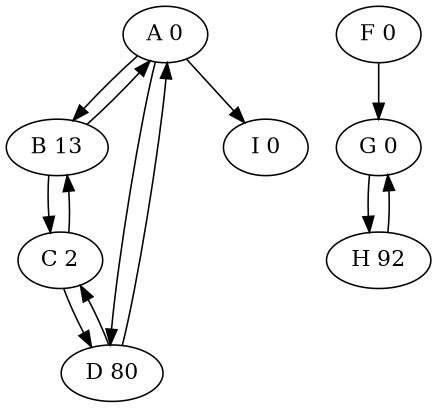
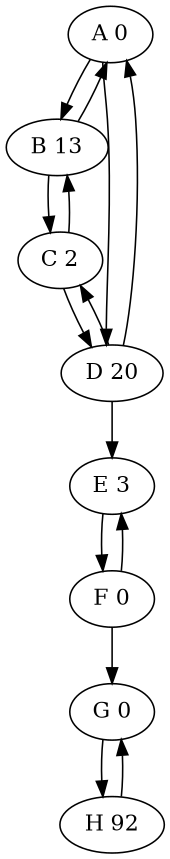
(266, 147) -> none
(112, 373) -> (112, 373)
none -> (112, 486)
